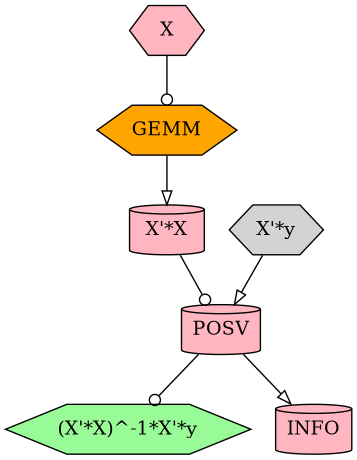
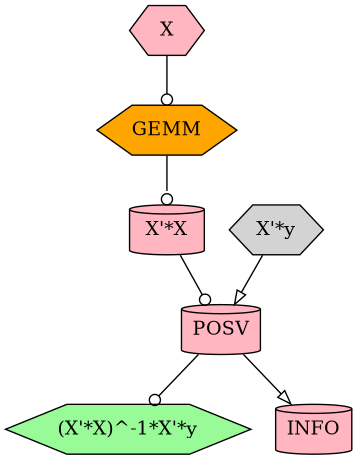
(167, 173) -> (167, 173)
